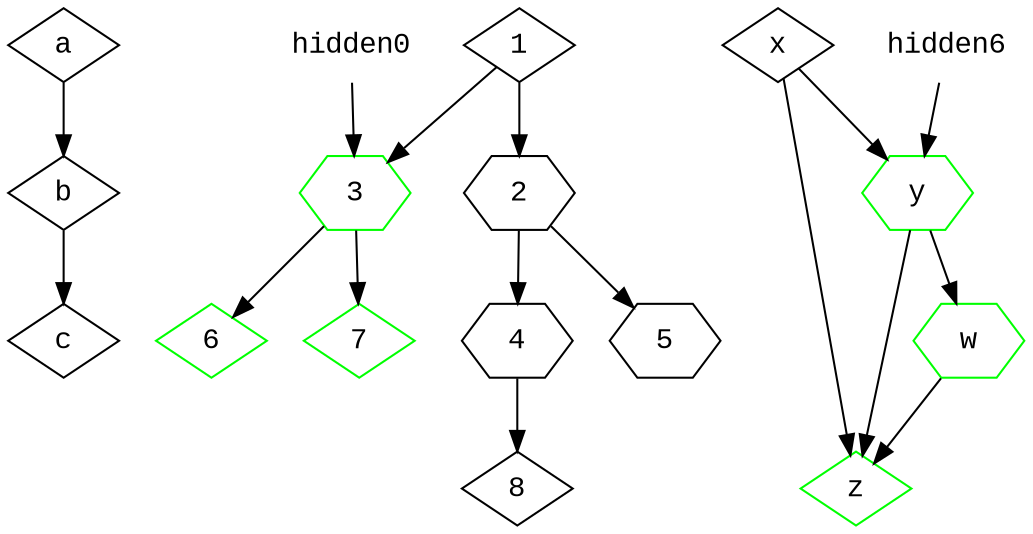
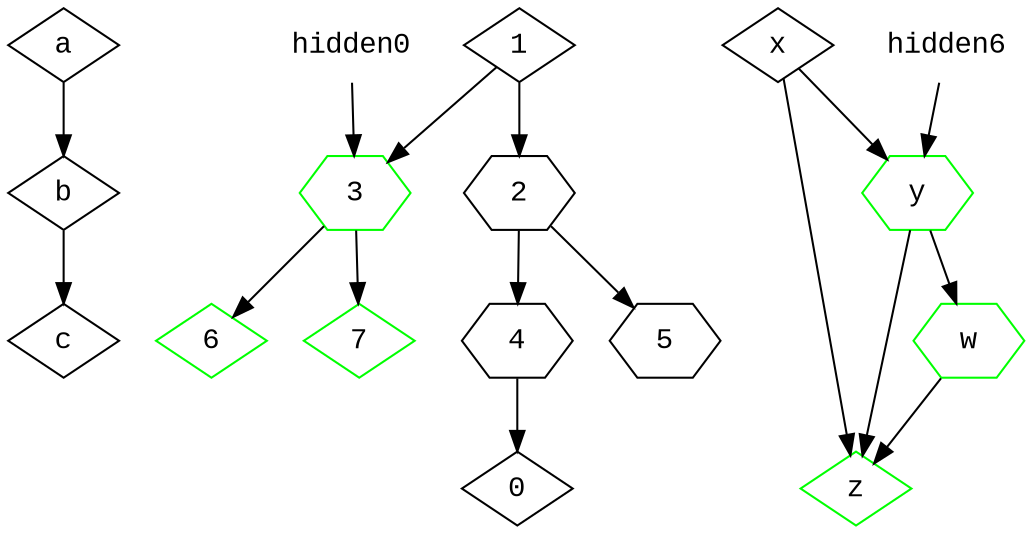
(517, 489) -> (517, 489)
